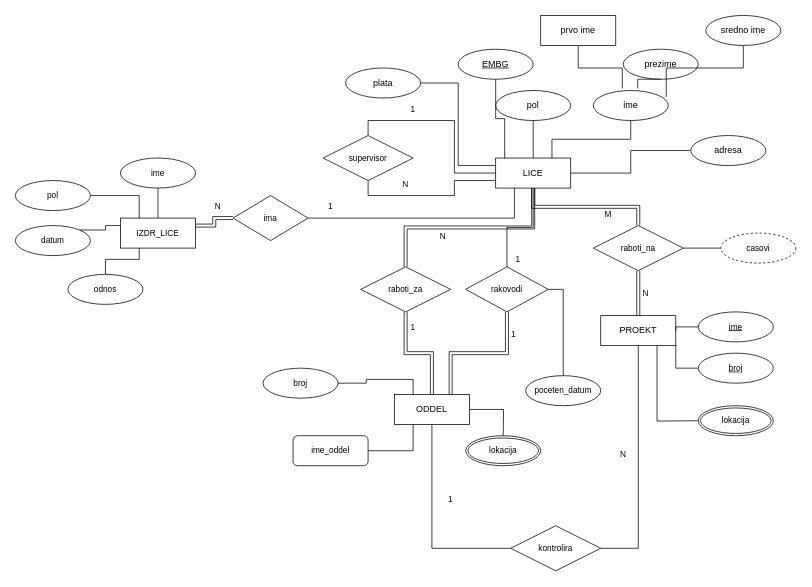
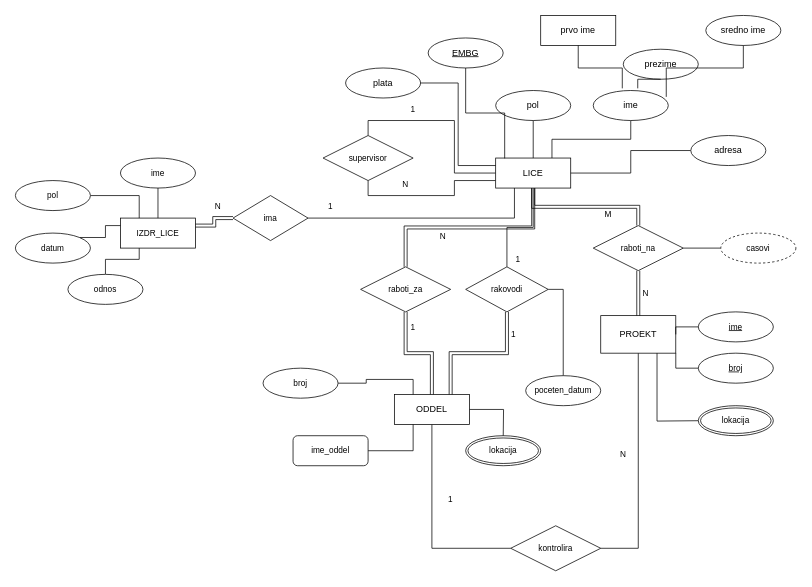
(495, 64) -> (465, 53)
(53, 240) -> (53, 248)
(638, 330) -> (638, 334)
